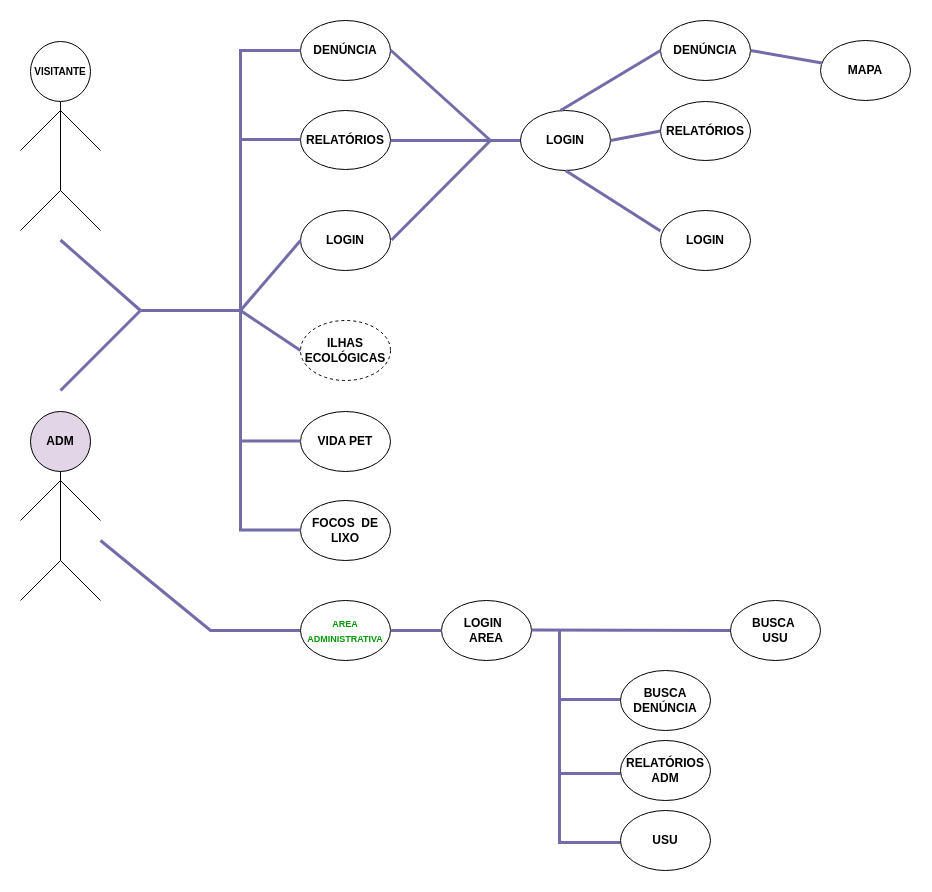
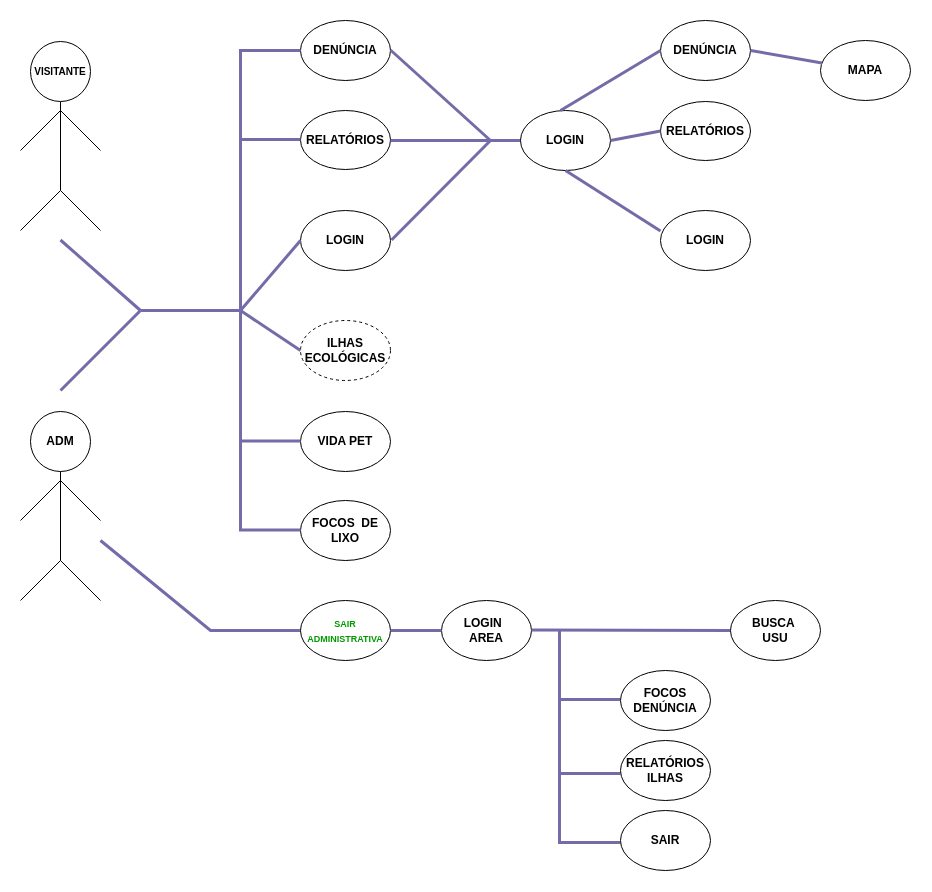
(61, 442) -> (61, 442)
(346, 631) -> (346, 631)
(666, 701) -> (666, 701)
(666, 771) -> (666, 771)
(666, 841) -> (666, 841)
